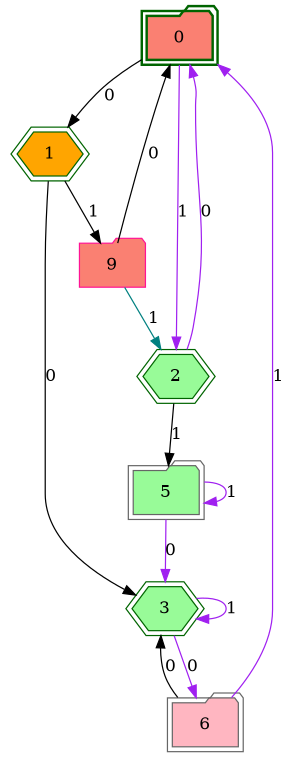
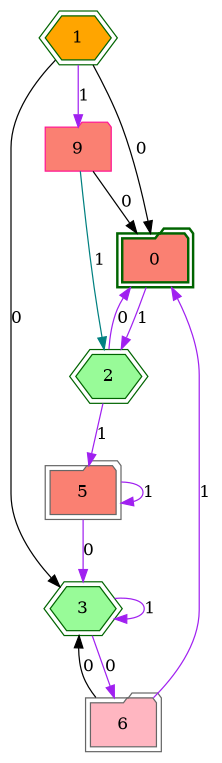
(106, 85) -> (127, 141)
(80, 207) -> (78, 90)
(172, 428) -> (97, 429)
(166, 493) -> (83, 493)
